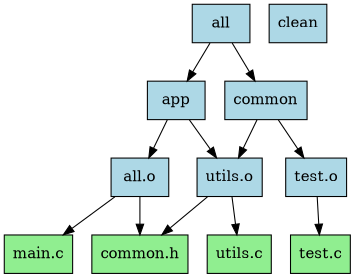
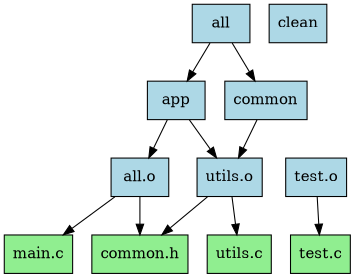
(288, 135) -> none
